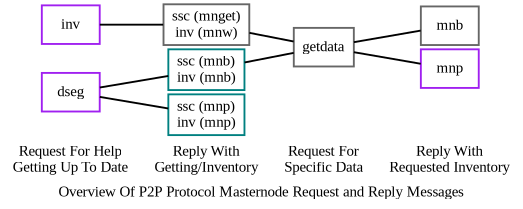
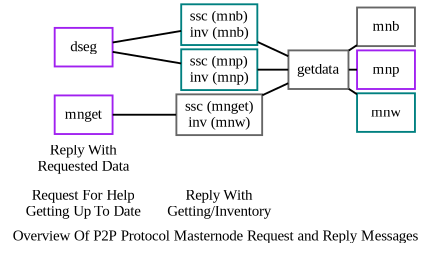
(71, 25) -> (84, 115)
none -> (273, 70)
none -> (386, 113)
(324, 160) -> none
(450, 160) -> (84, 159)
